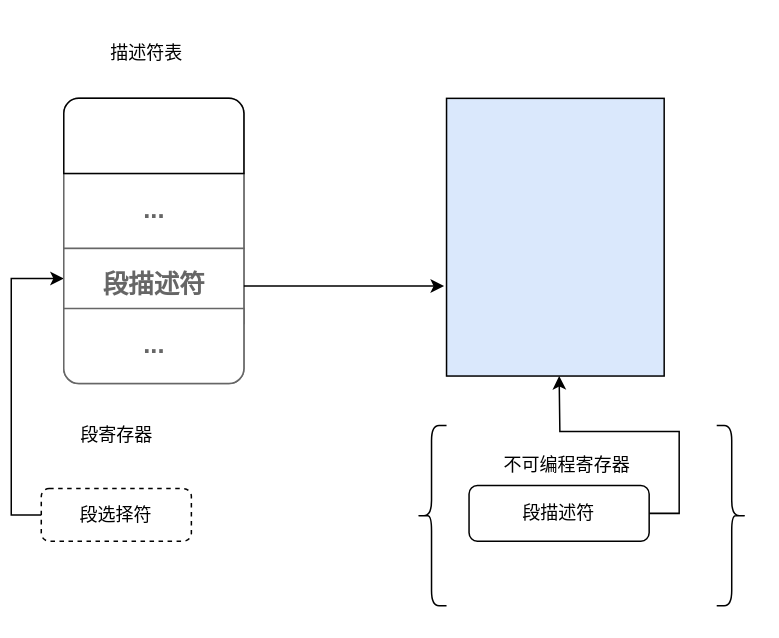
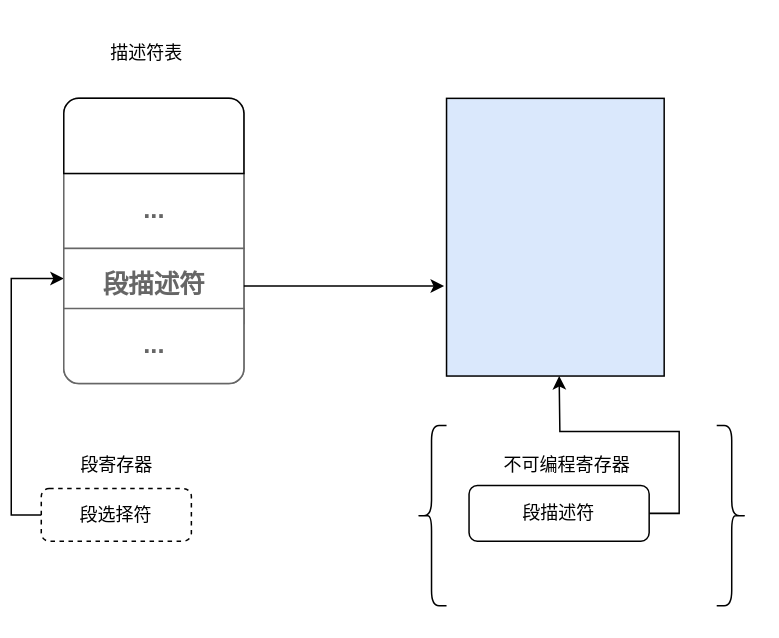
(116, 436) -> (116, 466)
